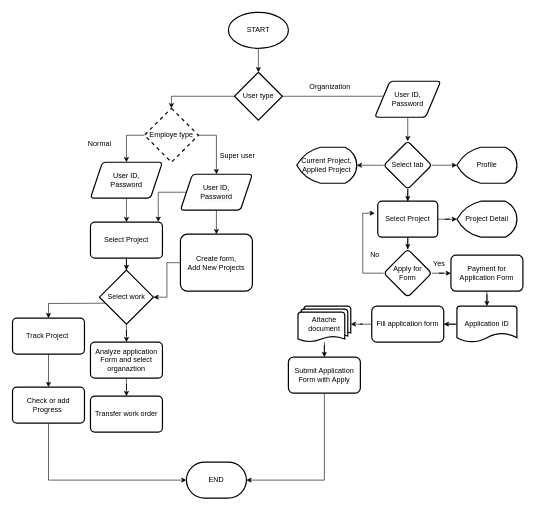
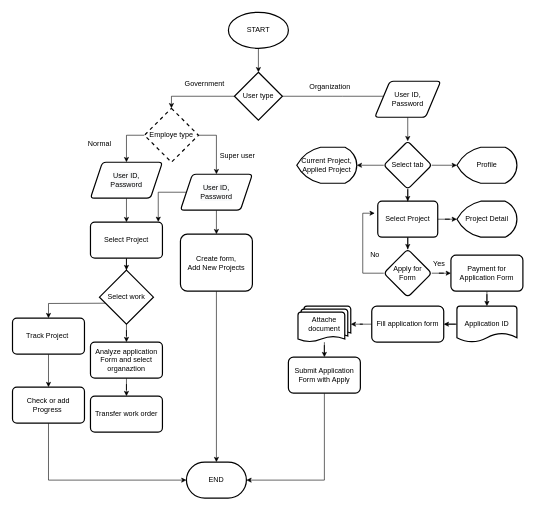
none -> (204, 84)
(168, 263) -> (216, 374)
